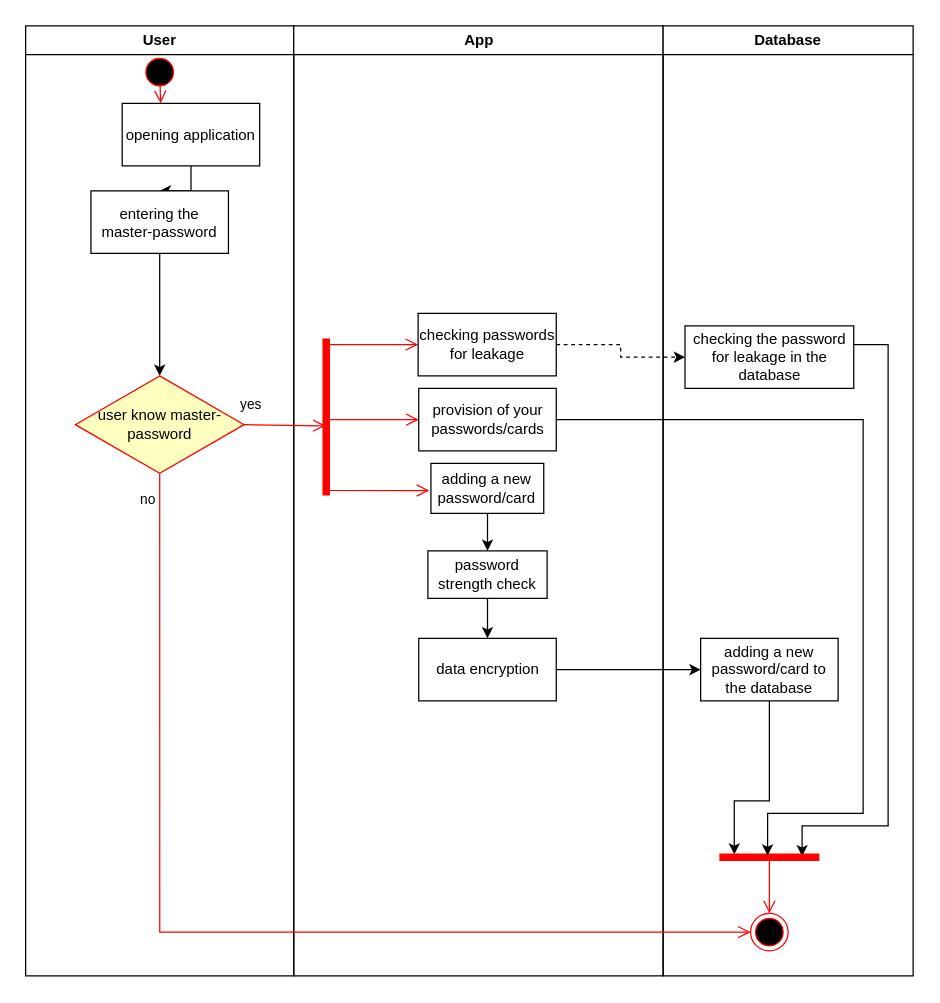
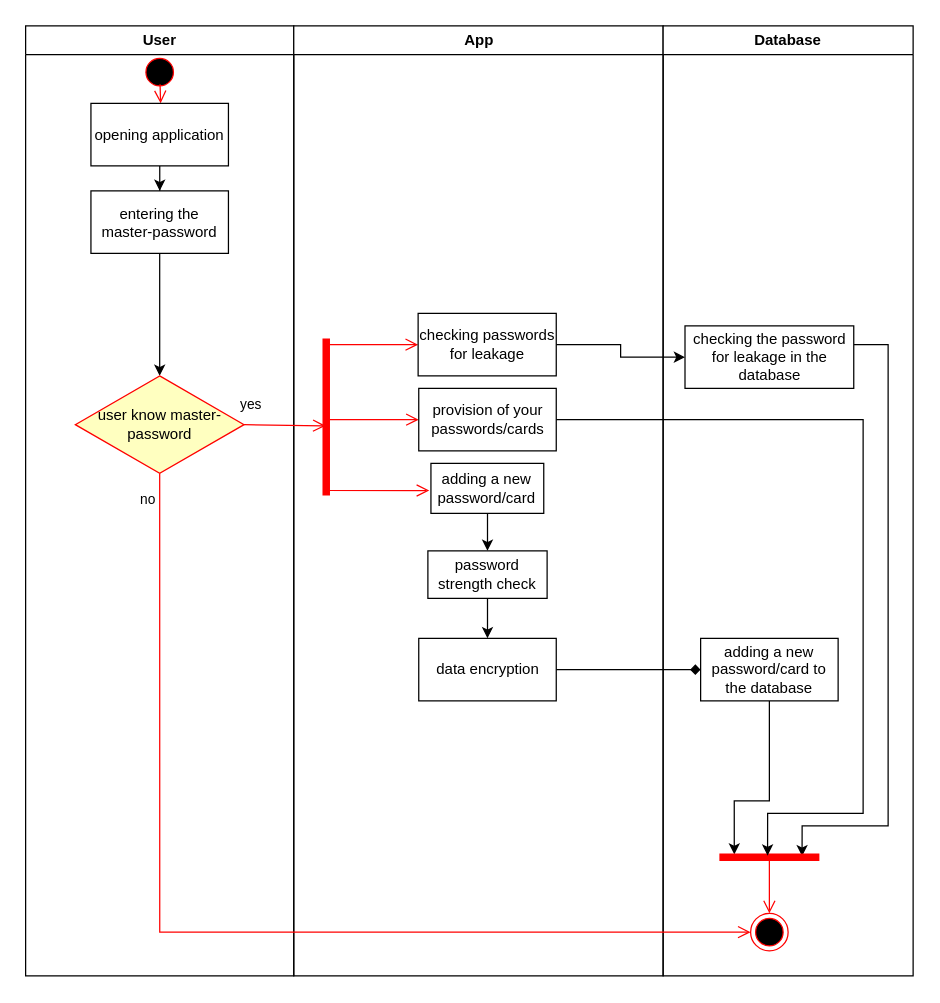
(191, 134) -> (160, 134)
(621, 348) -> (621, 348)
(691, 669) -> (690, 669)
